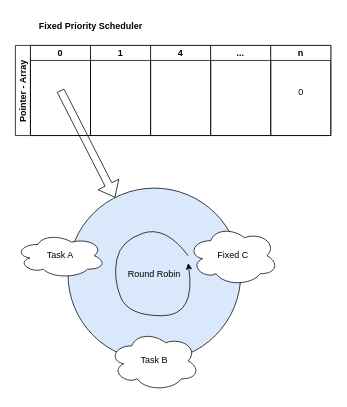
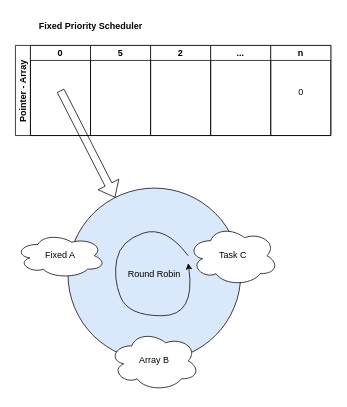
(120, 53) -> (120, 53)
(180, 53) -> (180, 53)
(60, 255) -> (60, 255)
(233, 255) -> (233, 255)
(154, 360) -> (154, 360)
